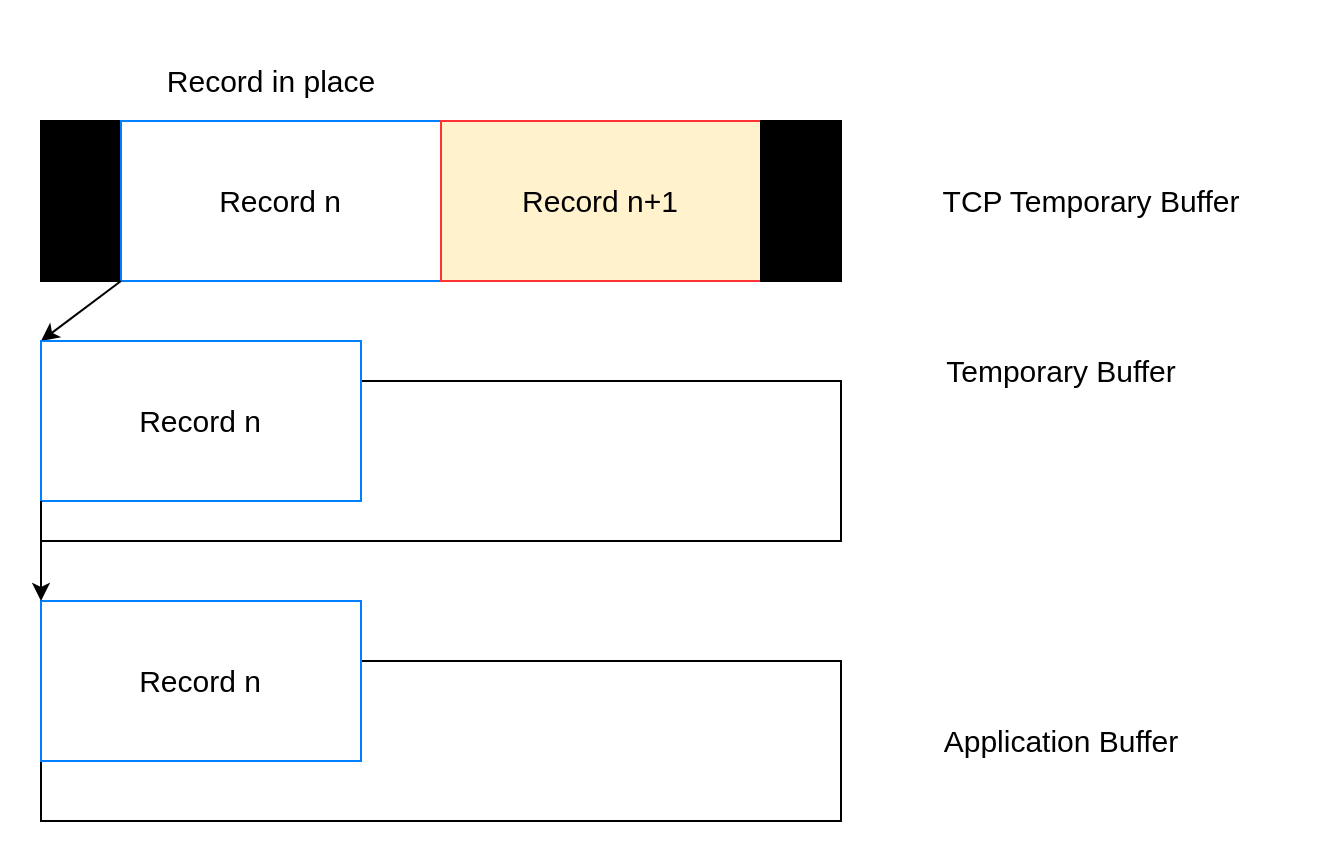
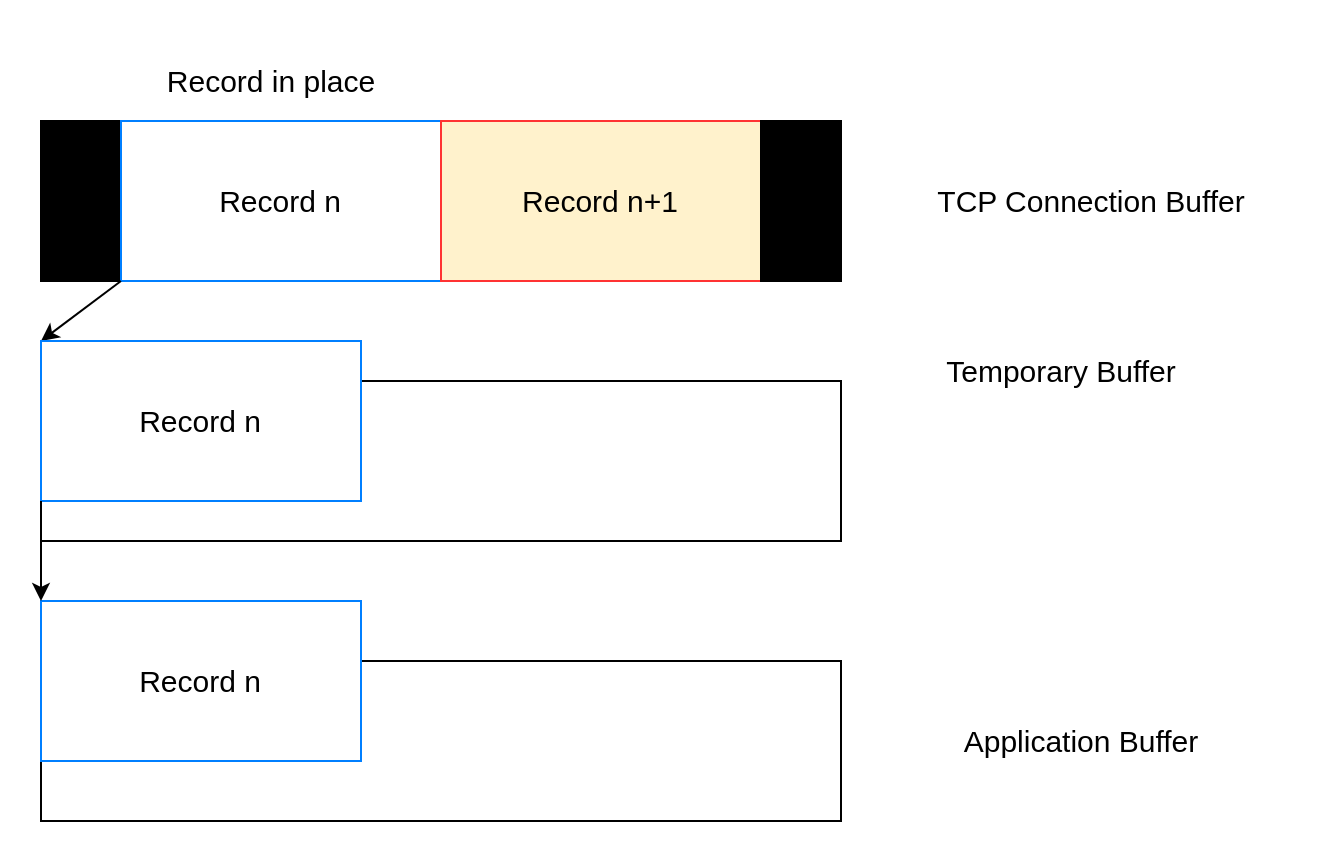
(1092, 201) -> (1092, 201)
(1061, 741) -> (1081, 741)
